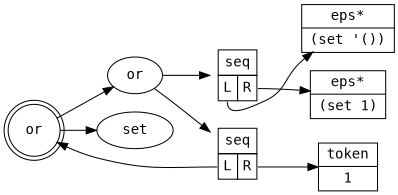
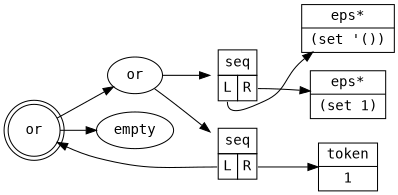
(135, 130) -> (135, 130)
